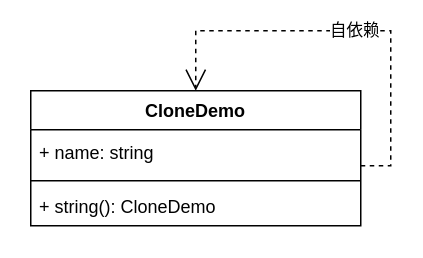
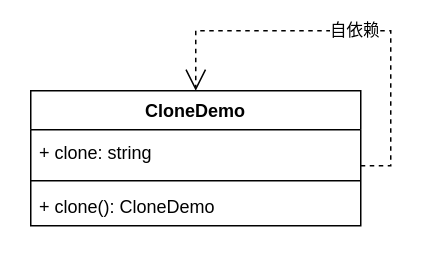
(100, 153) -> (103, 153)
(135, 207) -> (130, 207)
